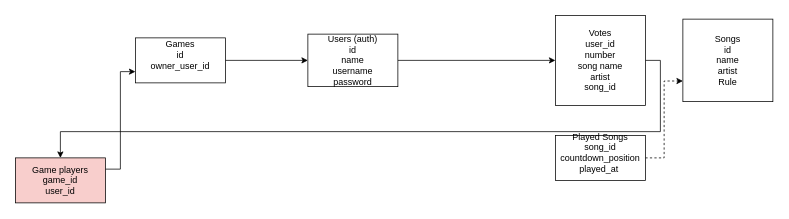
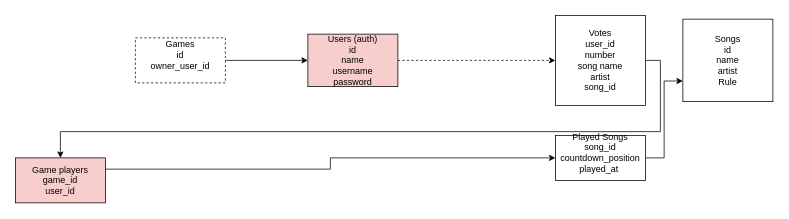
(180, 60) -> (180, 60)
(353, 60) -> (353, 60)
(474, 60) -> (474, 60)
(120, 117) -> (330, 164)
(664, 122) -> (664, 122)
